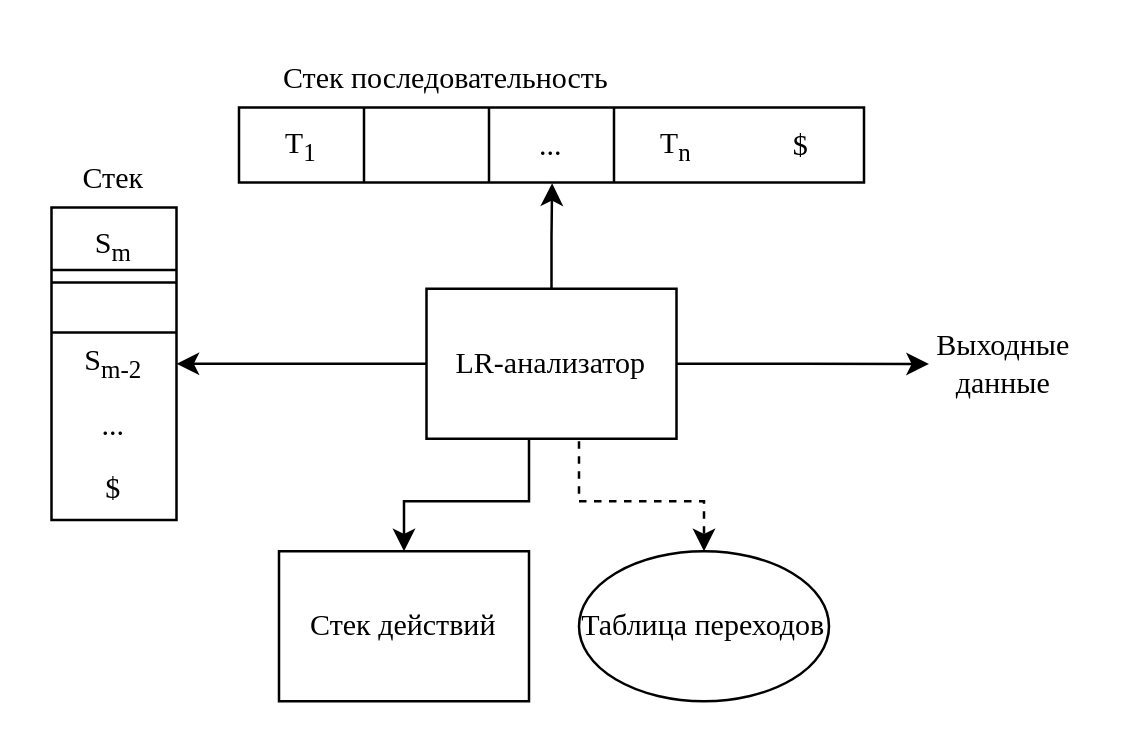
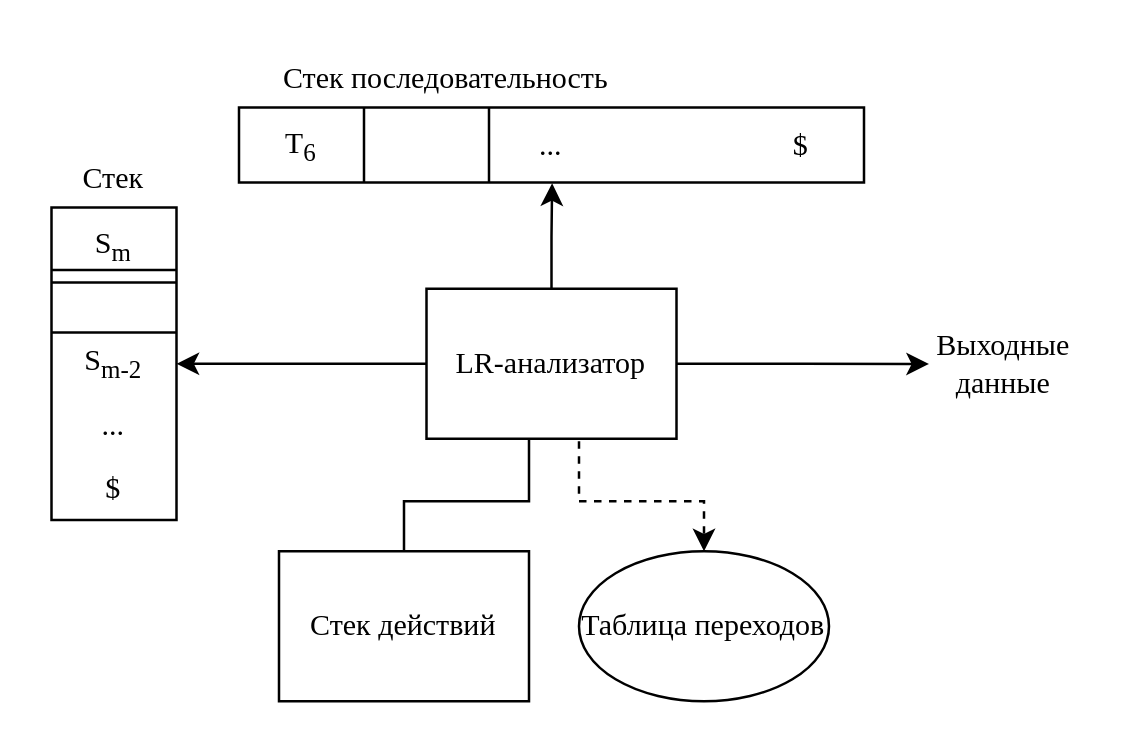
(676, 145) -> none
(301, 146) -> (301, 146)
(404, 533) -> (404, 540)
